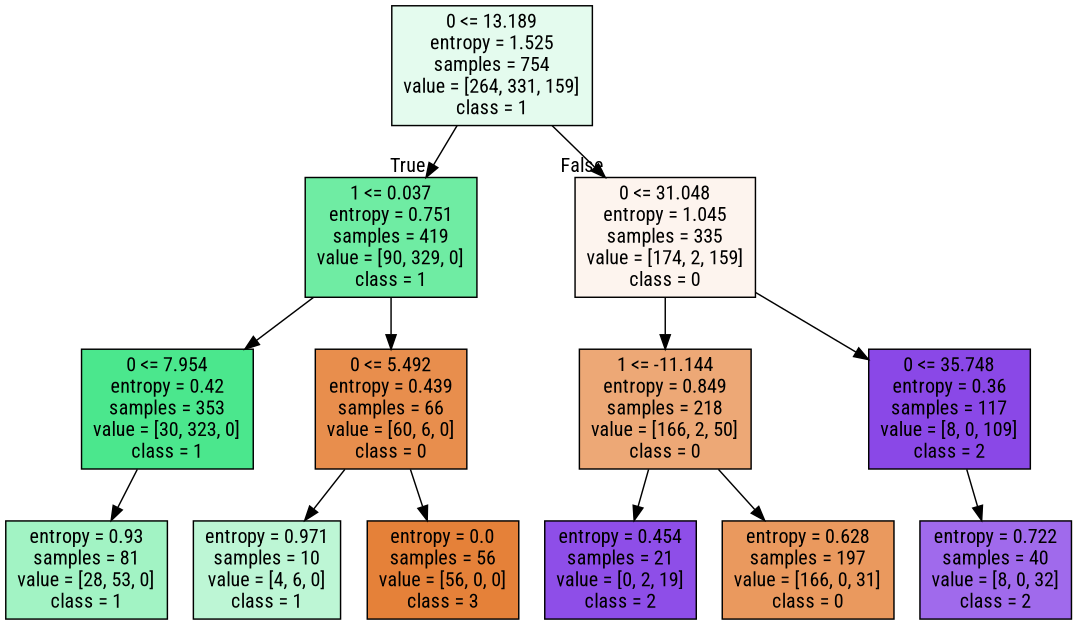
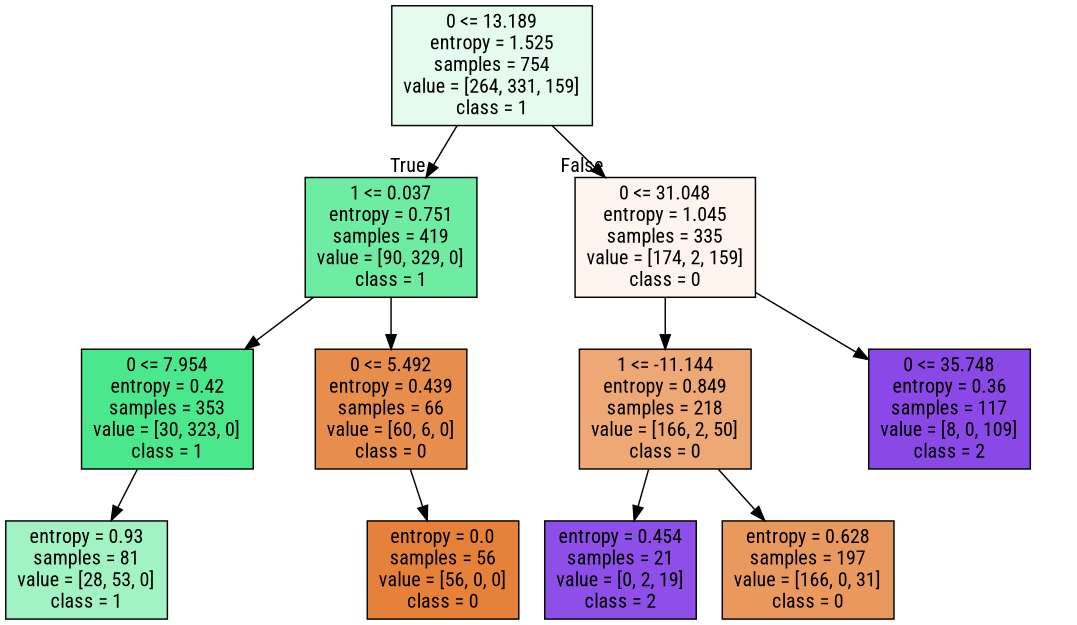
(267, 570) -> none
(443, 570) -> (443, 570)
(996, 570) -> none
